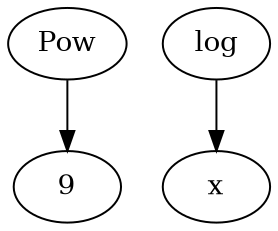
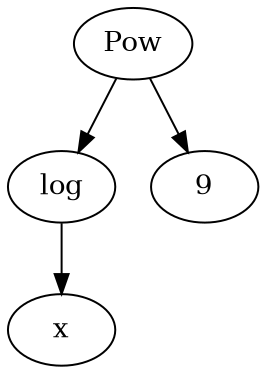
none -> (102, 107)
